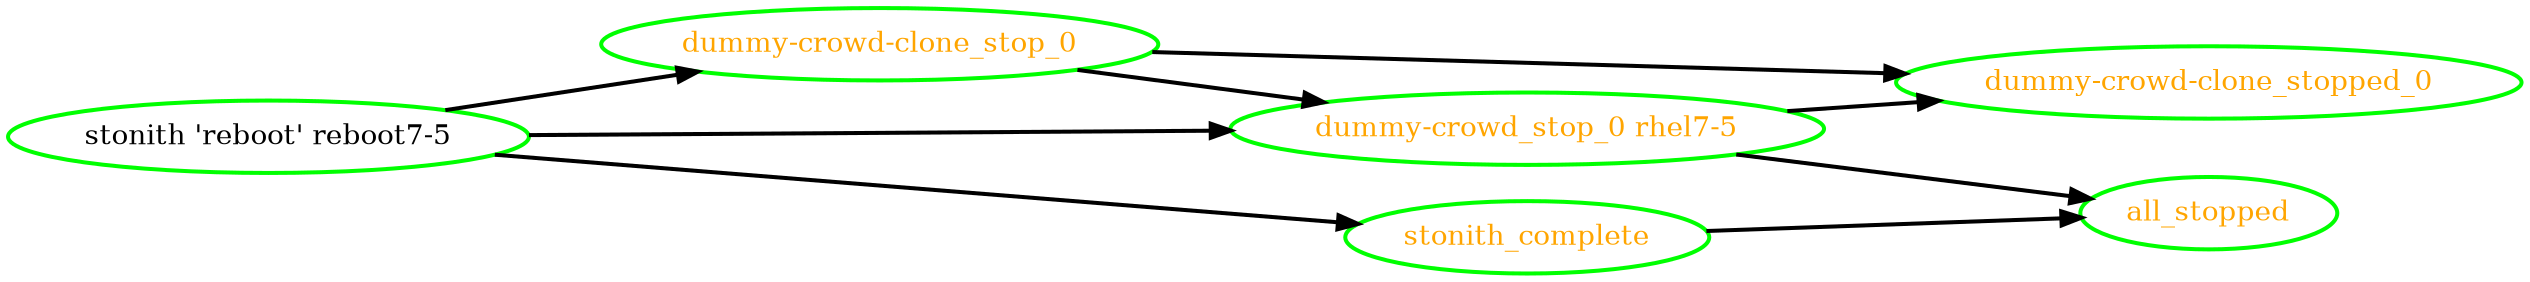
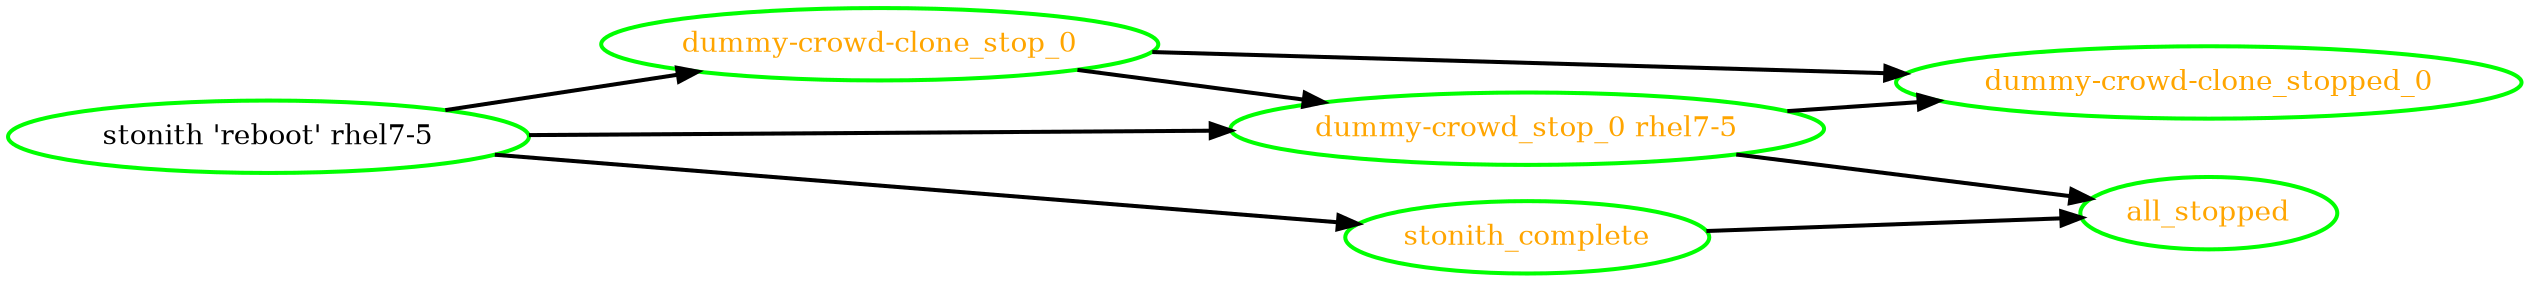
(268, 137) -> (268, 137)
